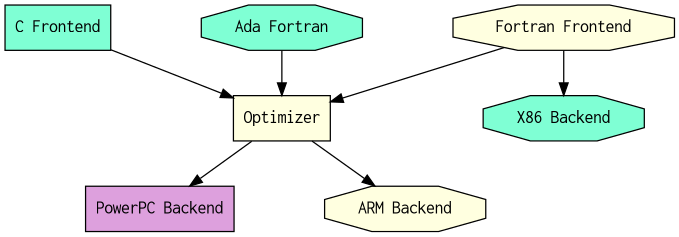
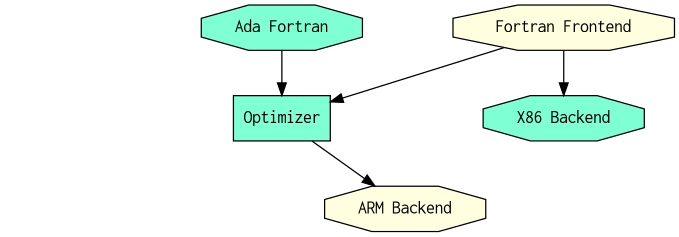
(58, 28) -> none
(282, 118) -> (282, 118)
(160, 209) -> none
